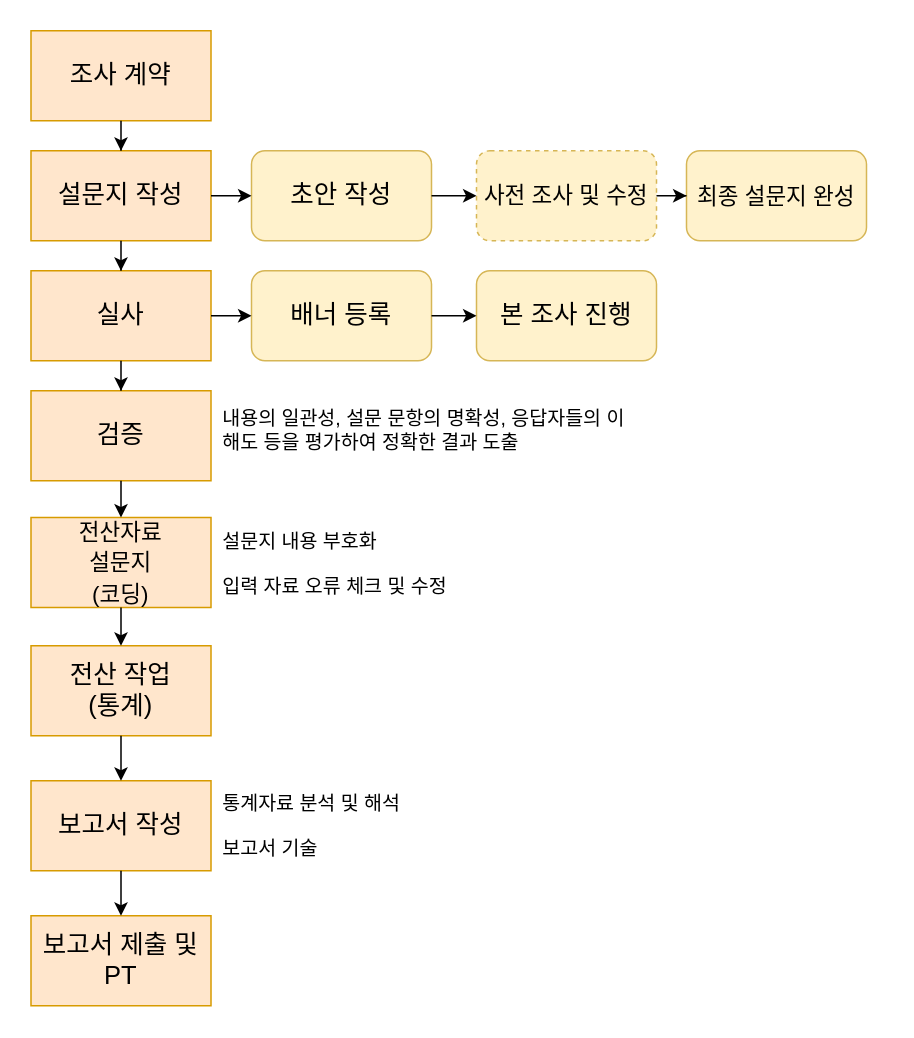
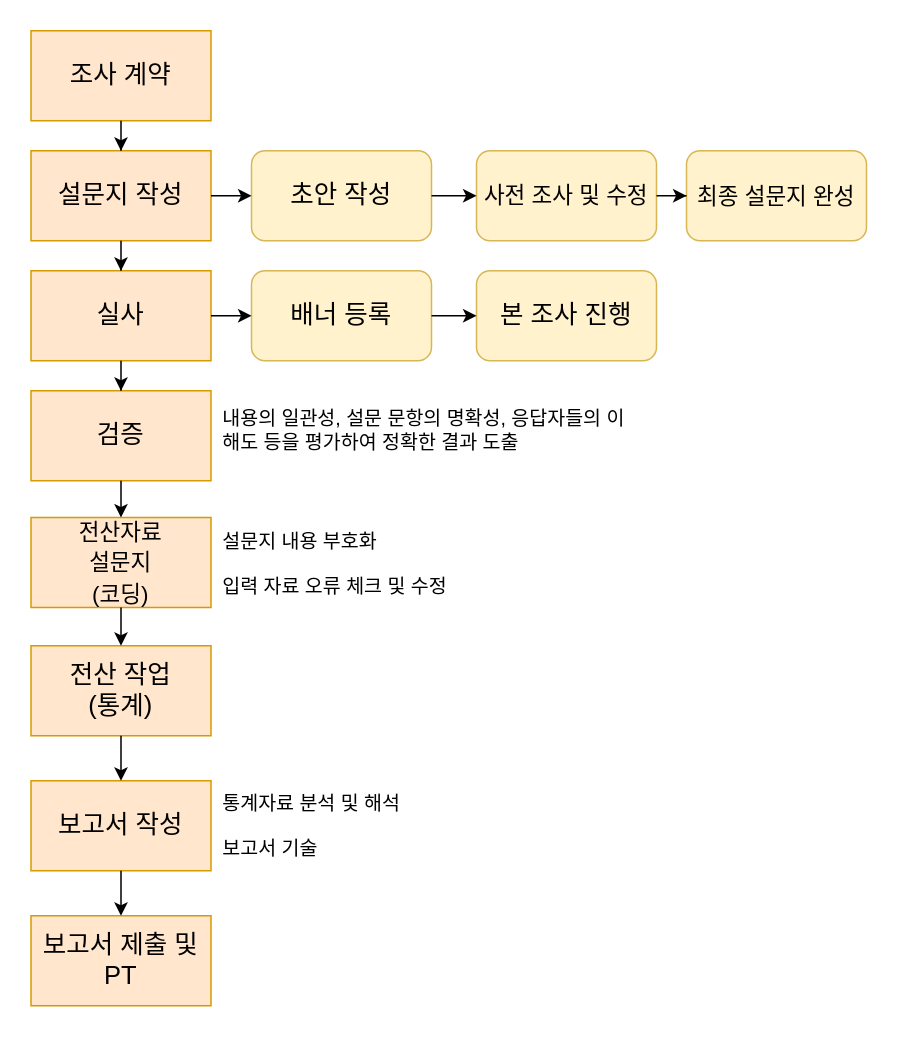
(566, 196) -> (566, 196)
